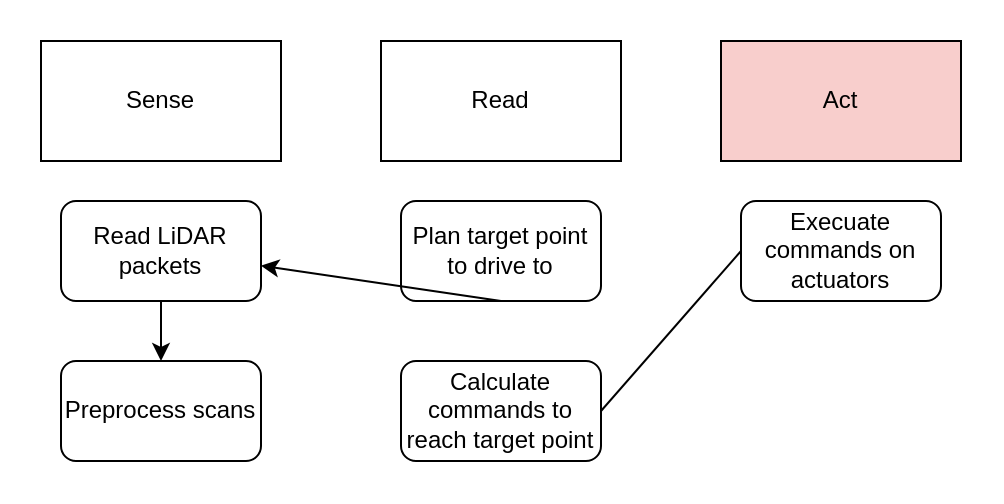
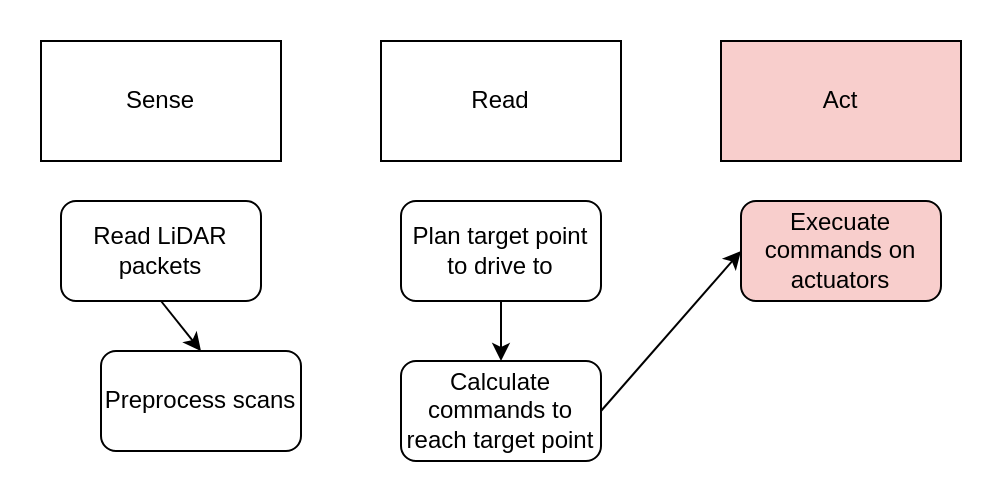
(841, 251) -> (841, 251)
(735, 258) -> (731, 262)
(388, 284) -> (501, 324)
(161, 411) -> (201, 401)
